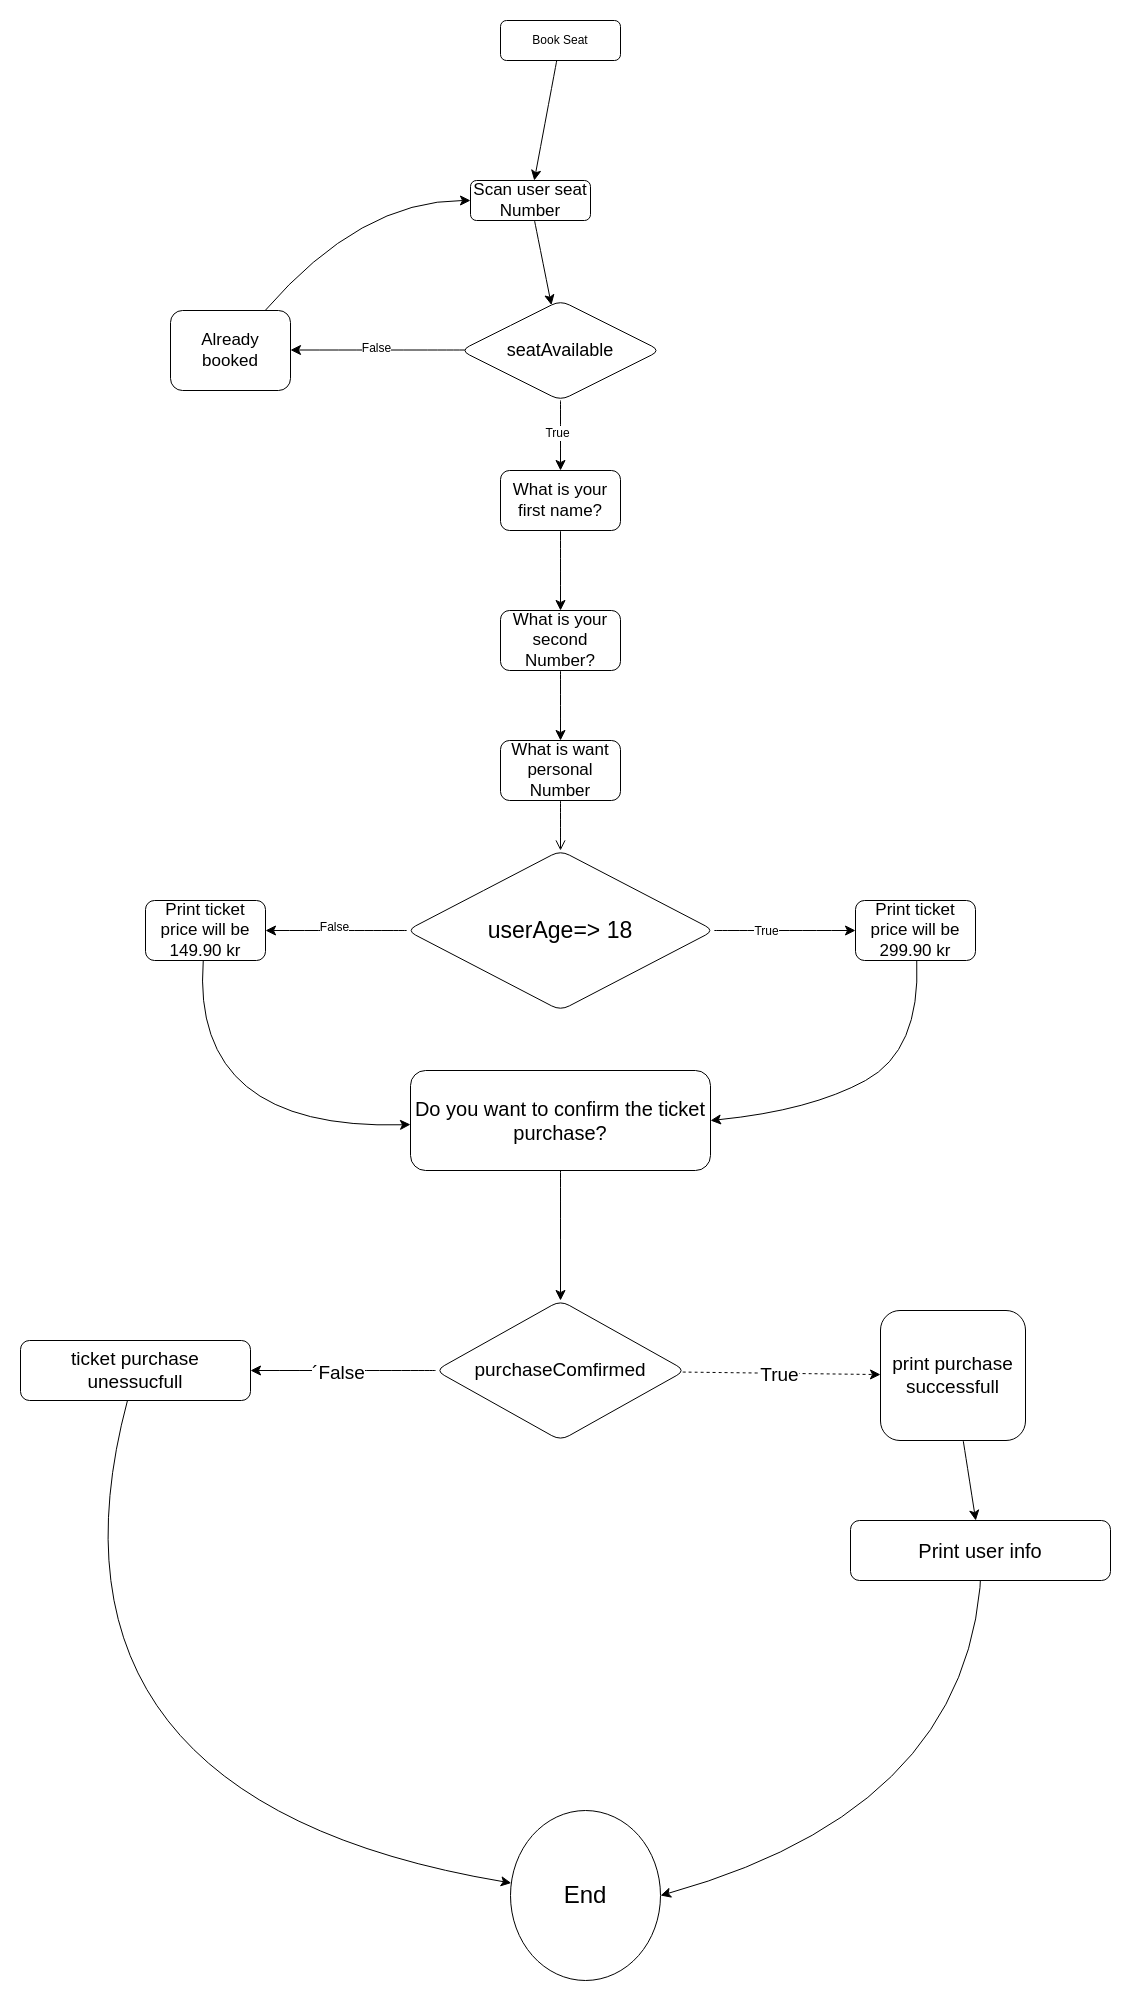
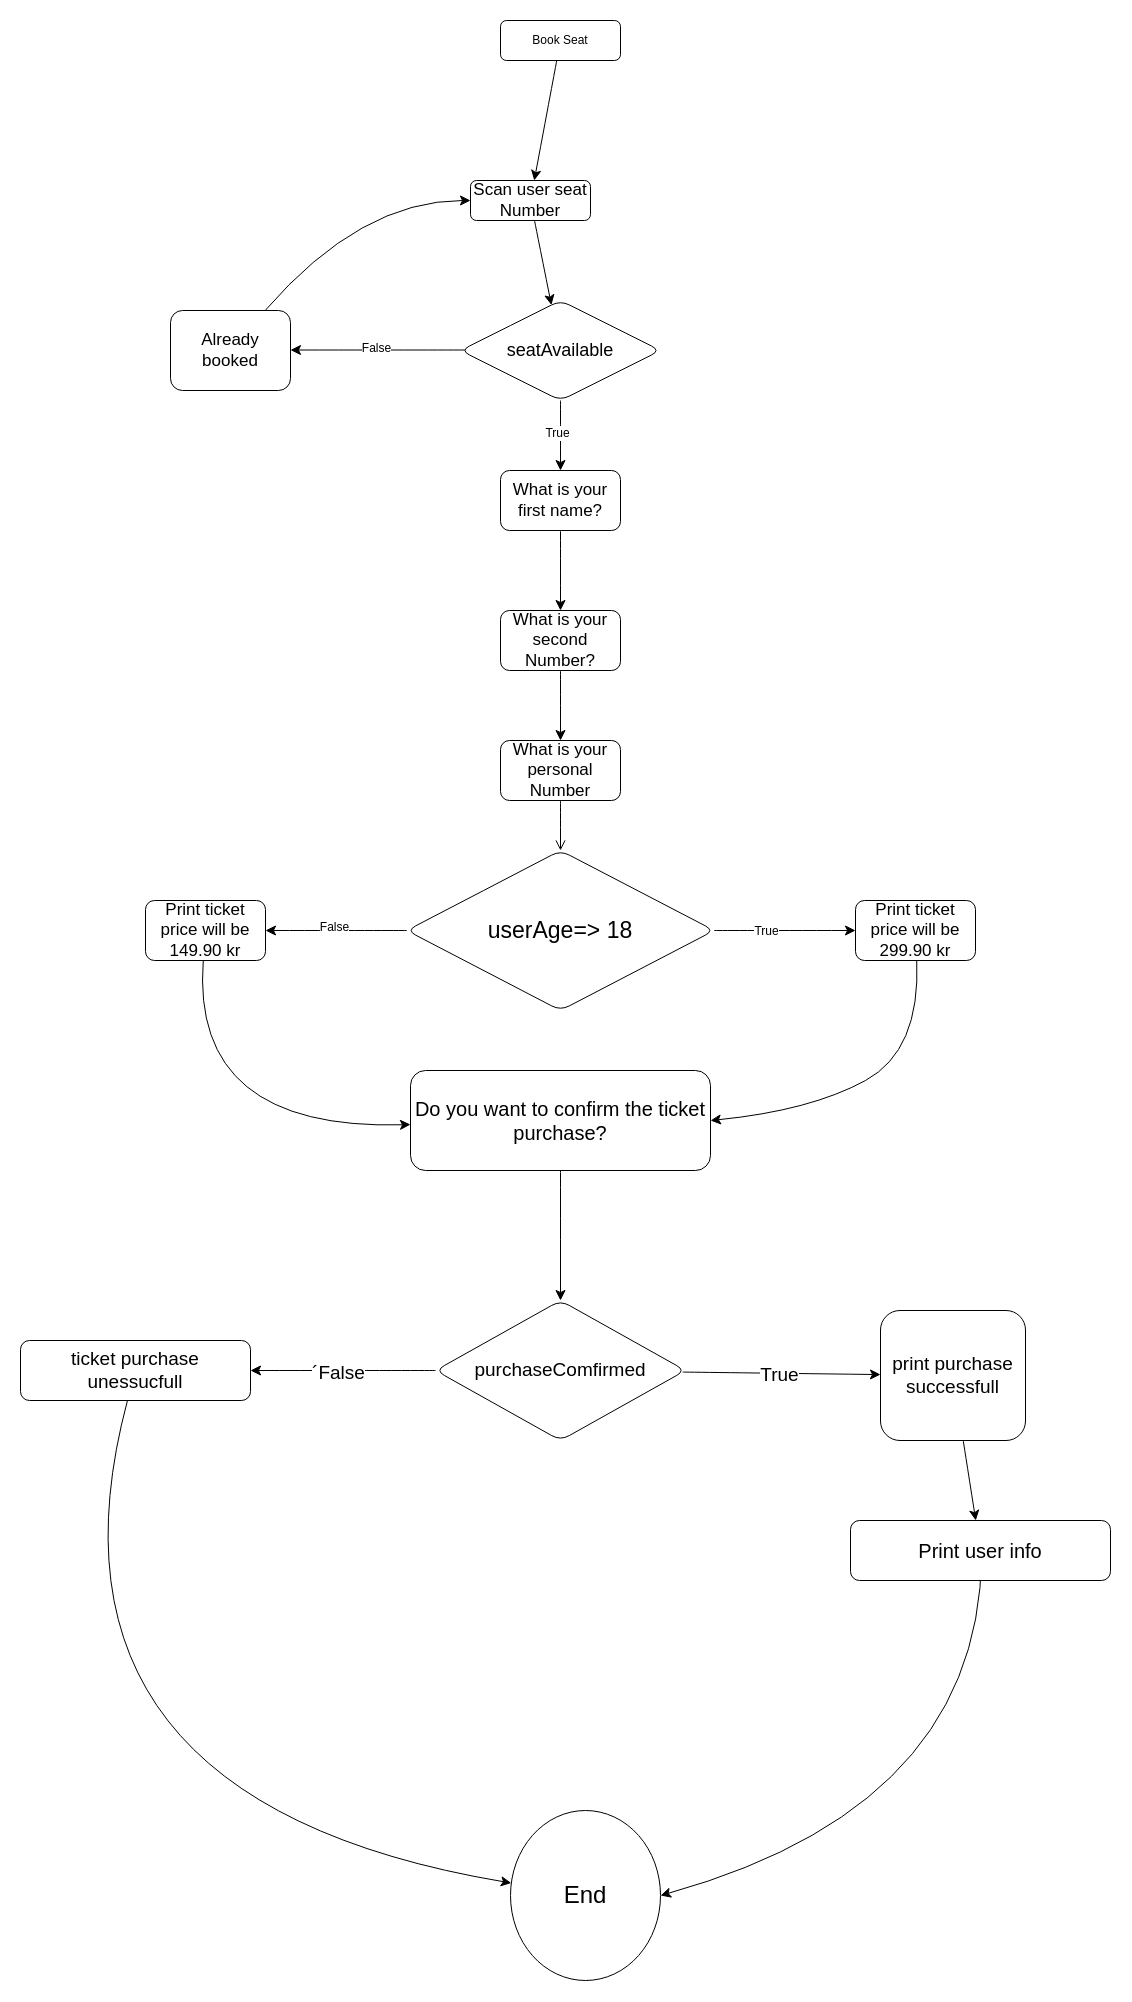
(561, 771) -> (561, 771)
(723, 1373) -> (723, 1373)
